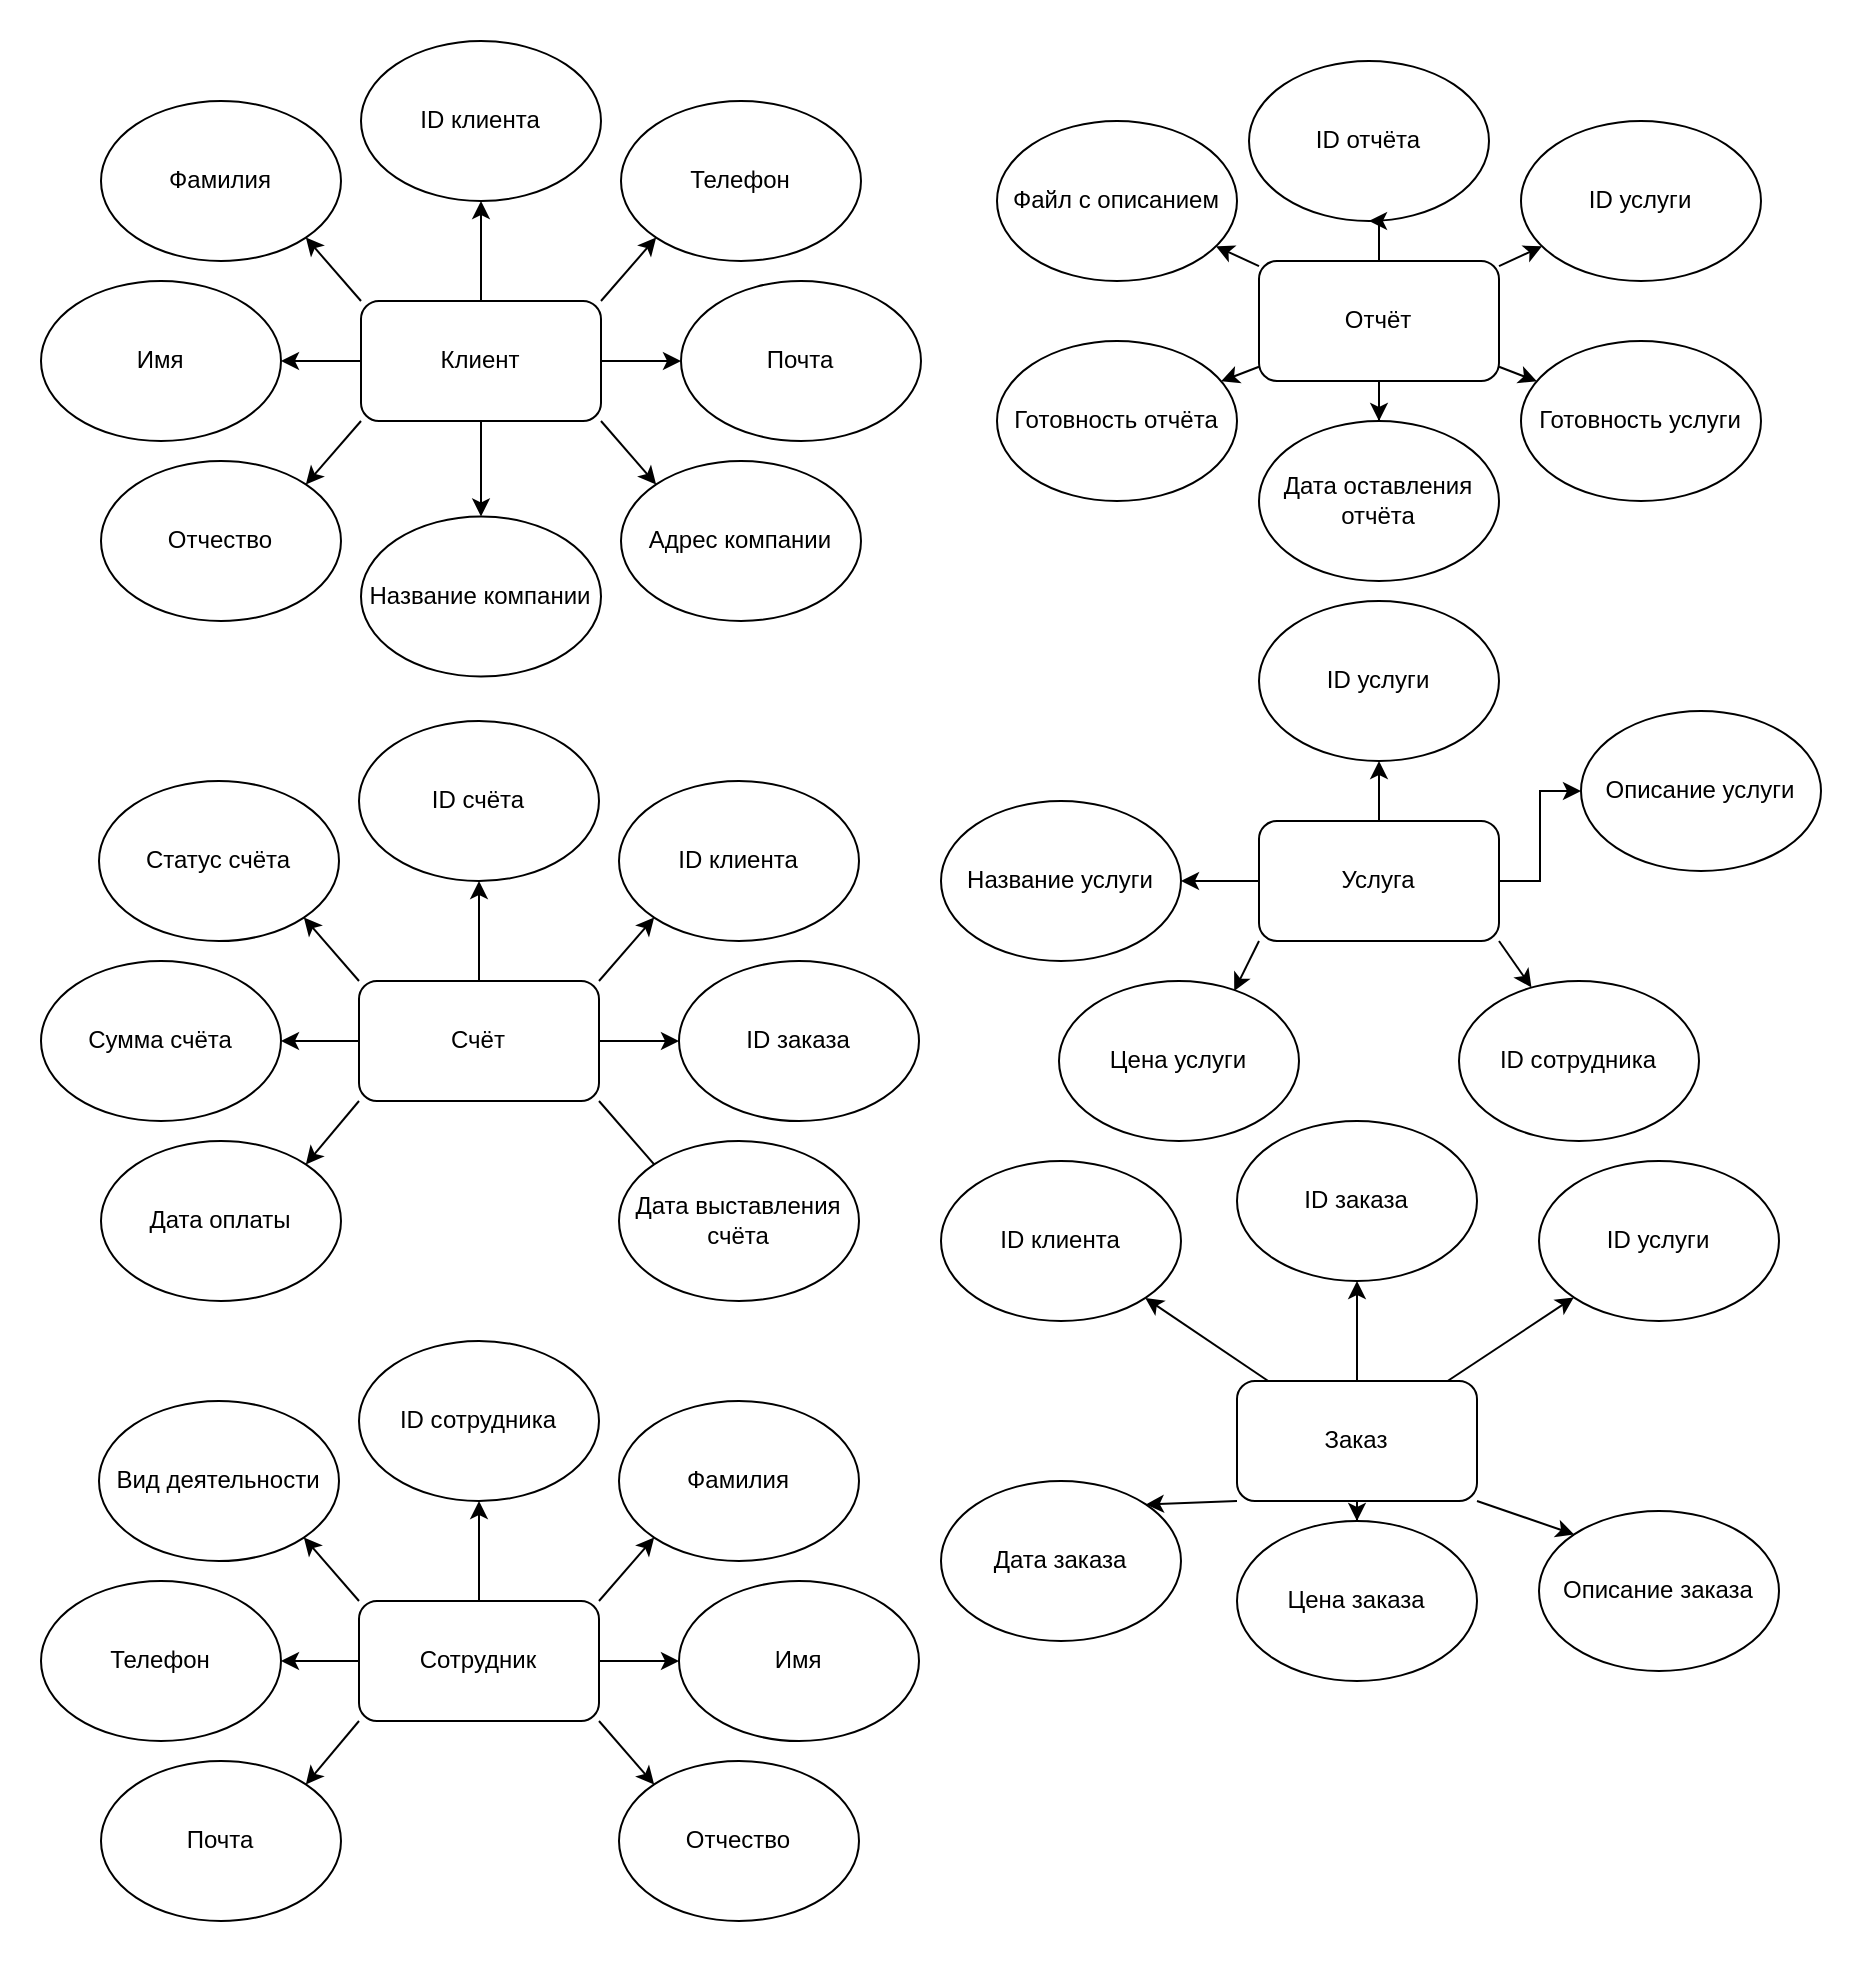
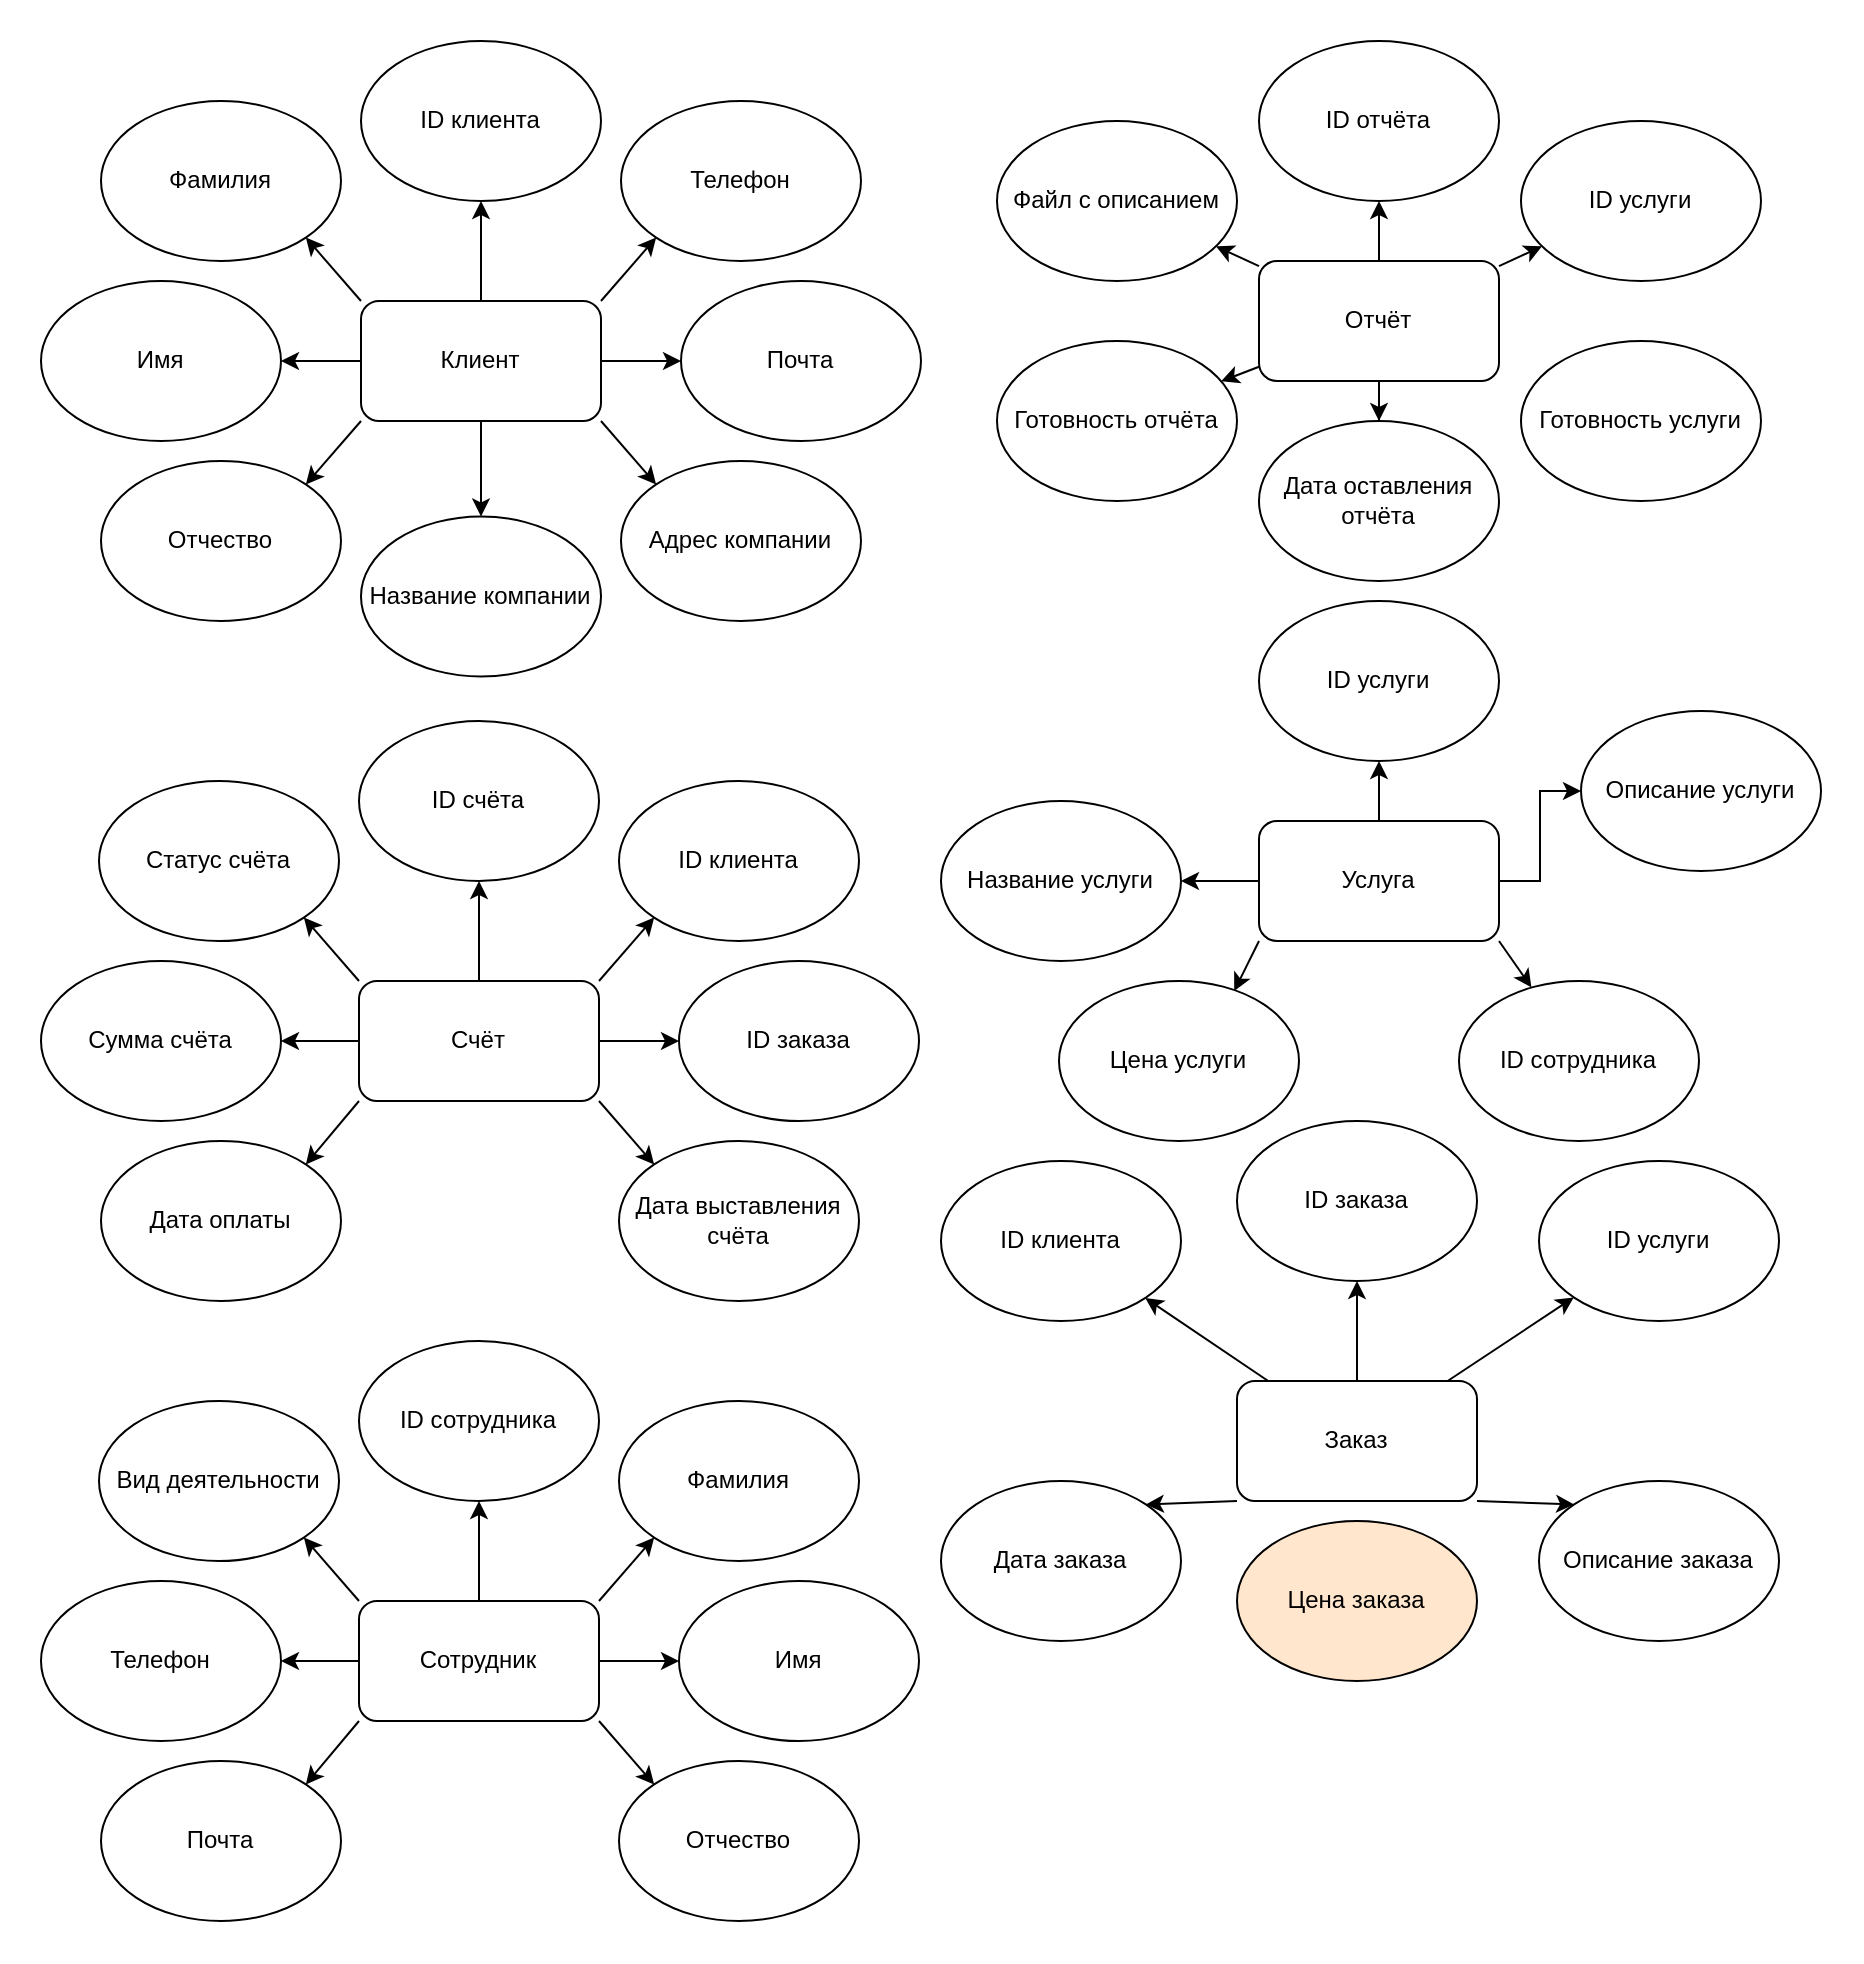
(1369, 141) -> (1379, 121)
(1511, 372) -> none
(648, 1157) -> (644, 1153)
(1357, 1511) -> none
(1659, 1591) -> (1659, 1561)
(1357, 1601) -> (1357, 1601)
